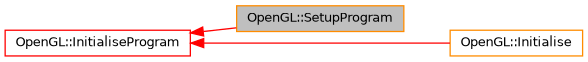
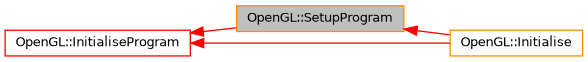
none -> (433, 33)
